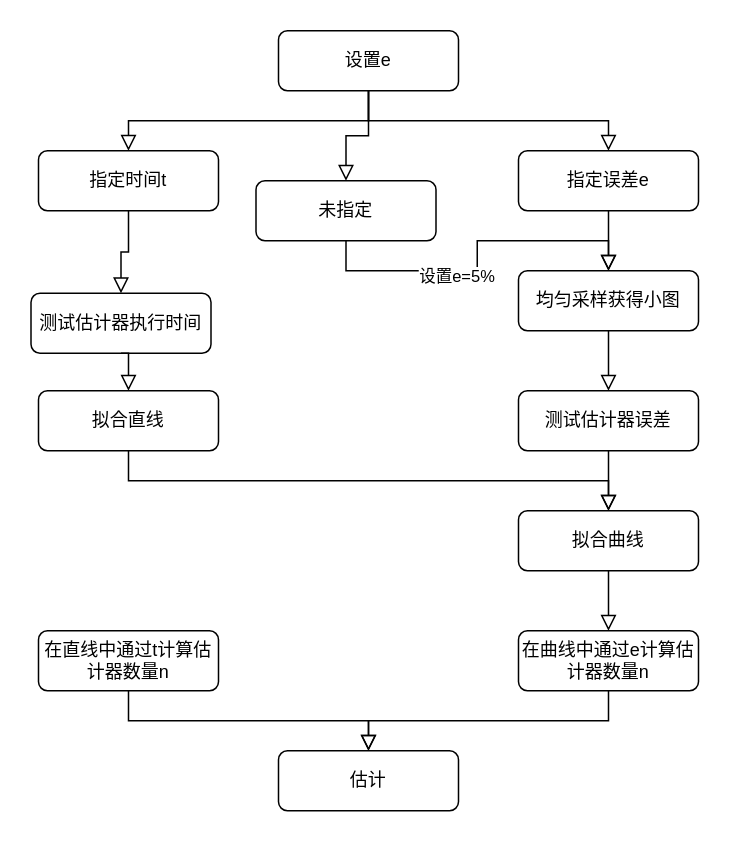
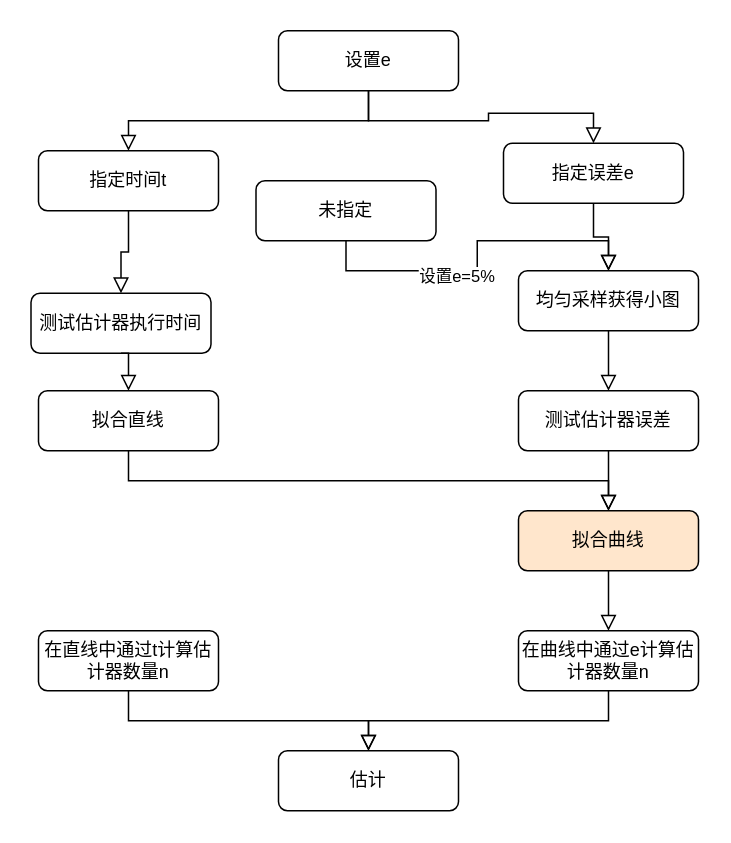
(349, 136) -> none
(608, 181) -> (593, 173)
(608, 541) -> (608, 541)
